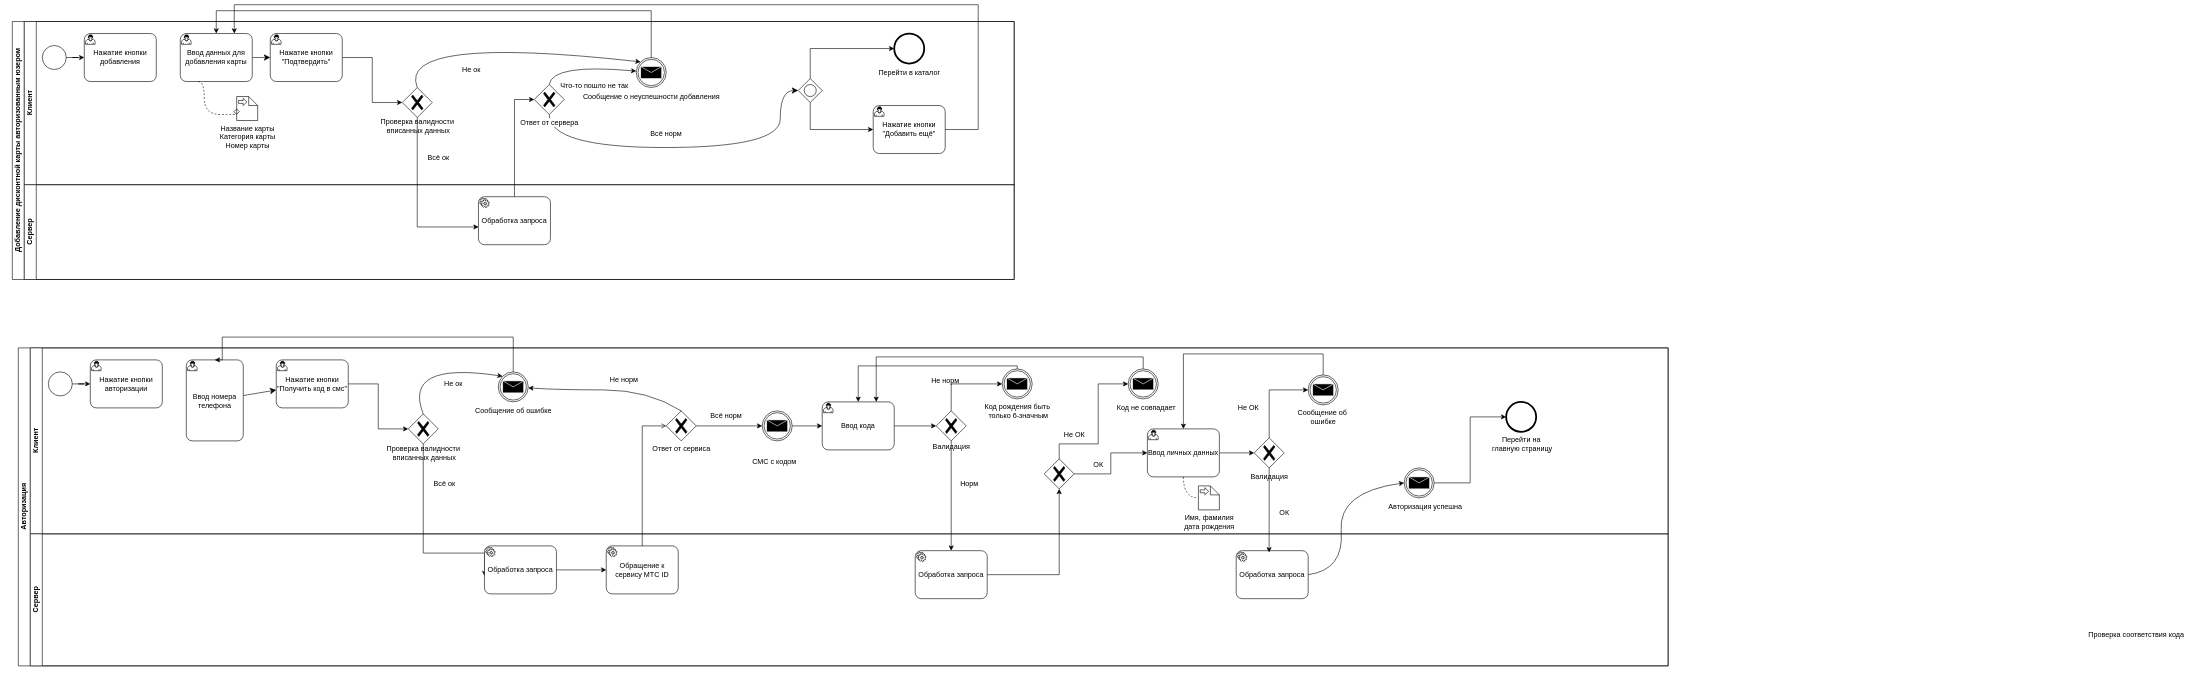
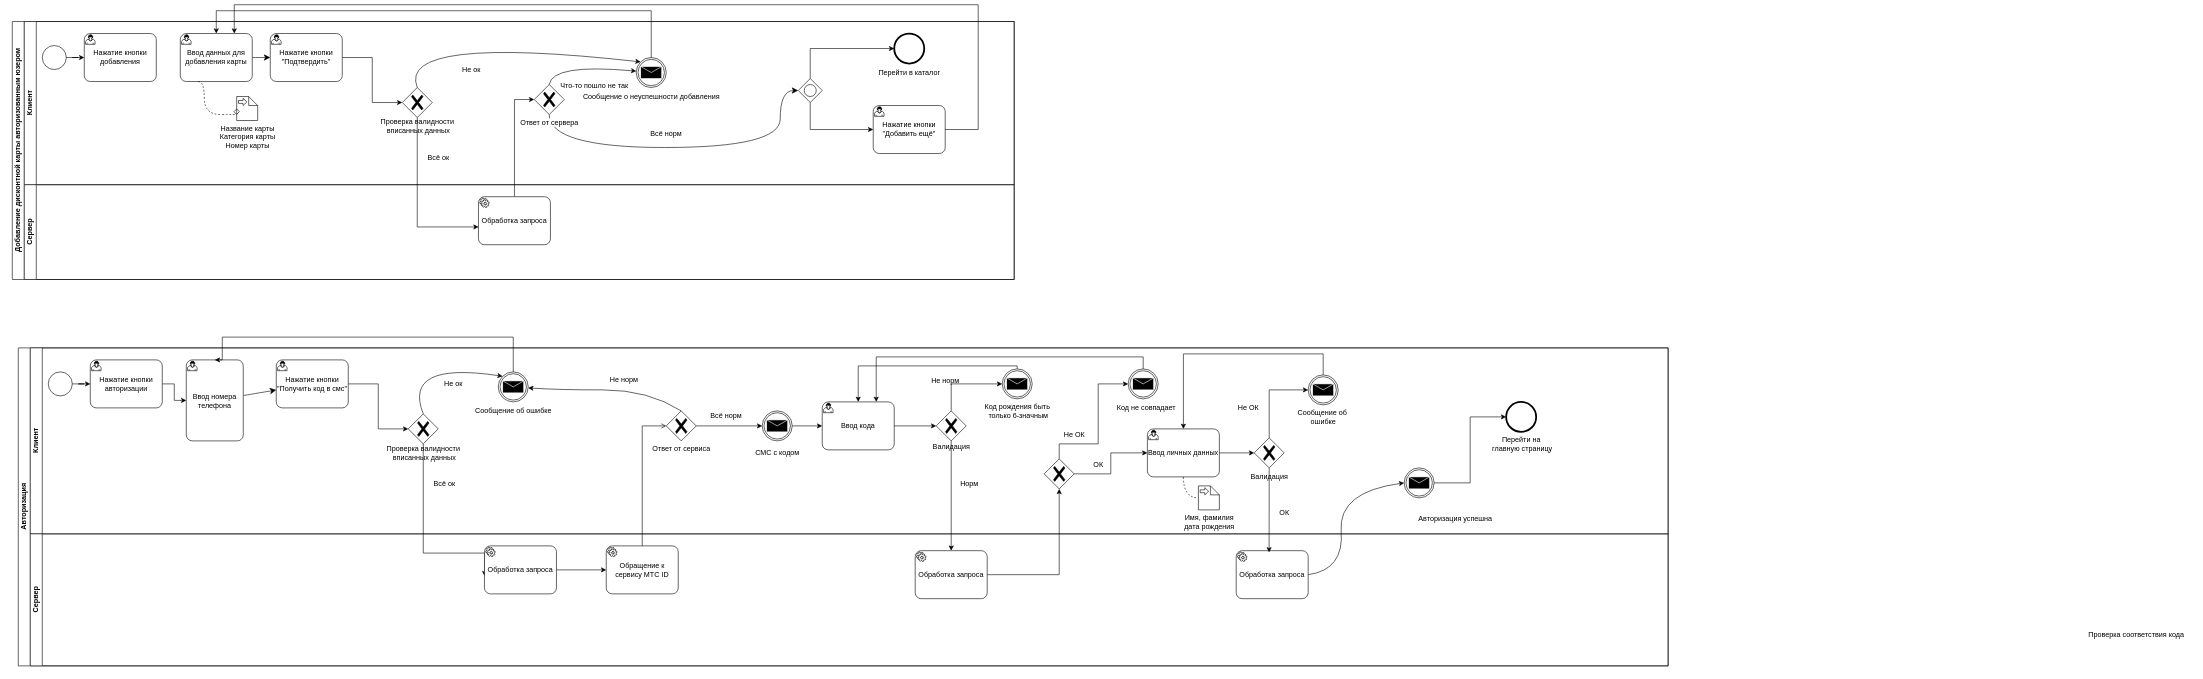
none -> (177, 400)
(774, 462) -> (777, 453)
(1425, 507) -> (1455, 519)
